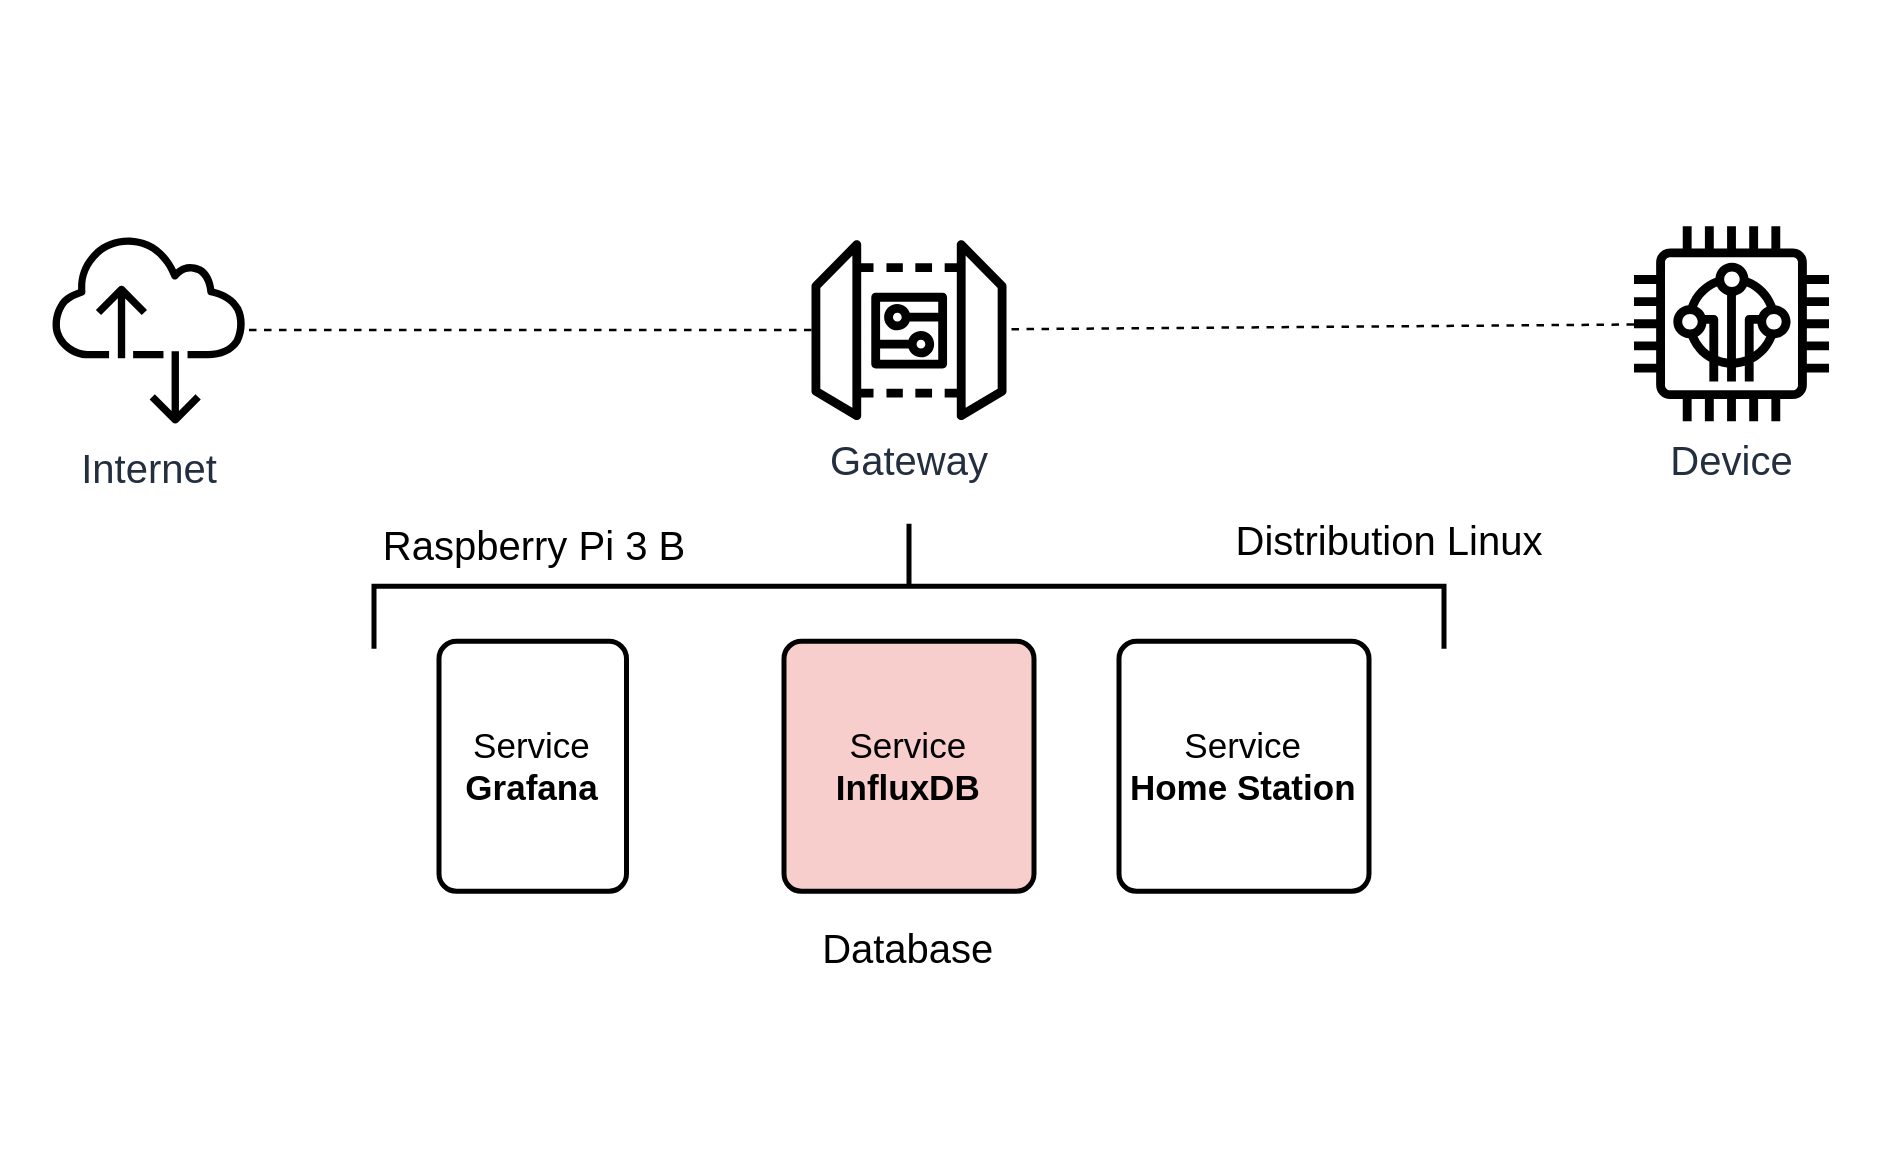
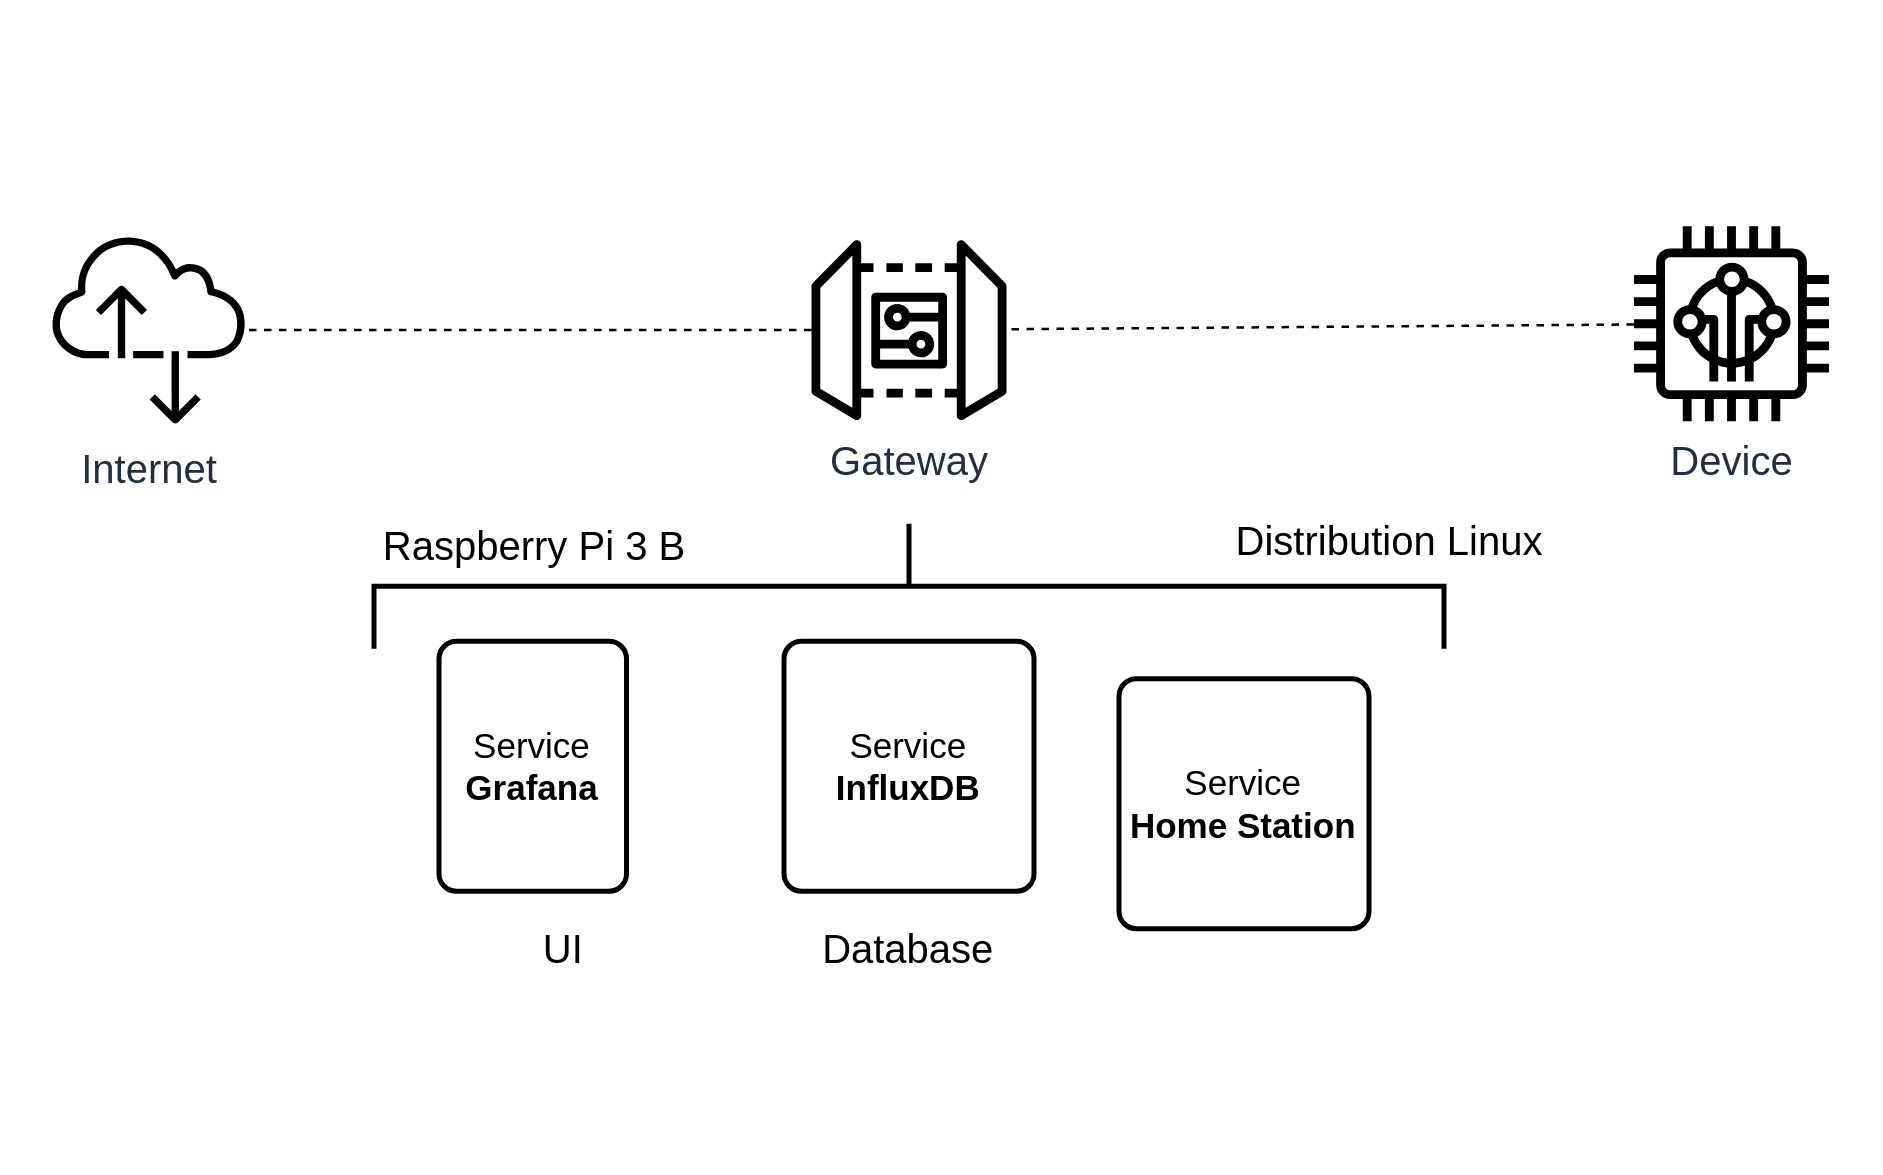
(909, 766) -> (909, 766)
(1244, 766) -> (1244, 804)
none -> (564, 949)
